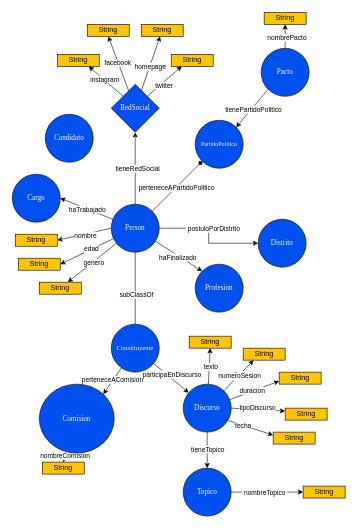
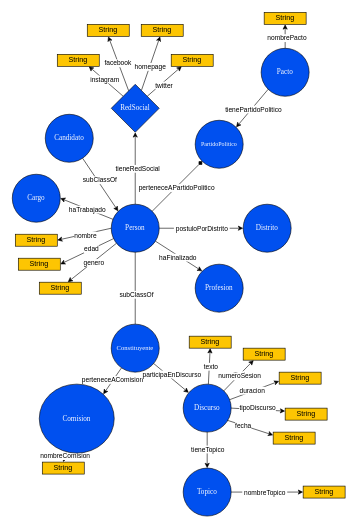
none -> (99, 183)
(282, 243) -> (267, 228)
